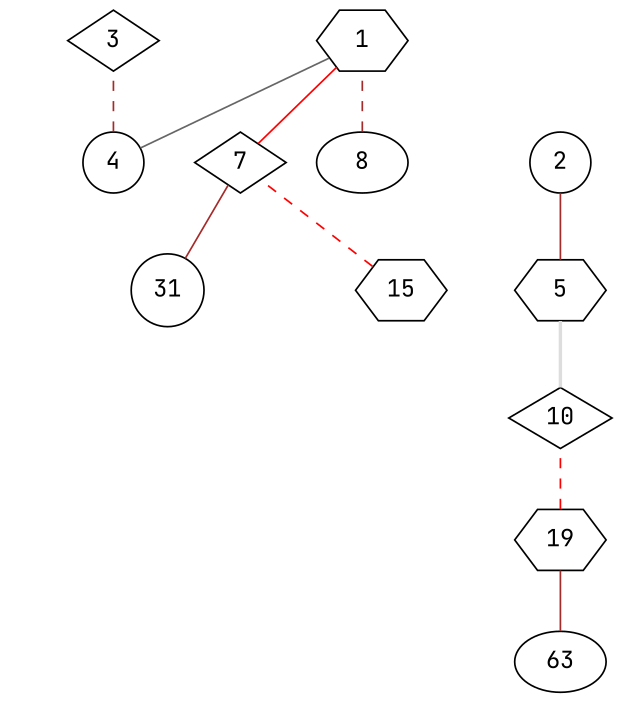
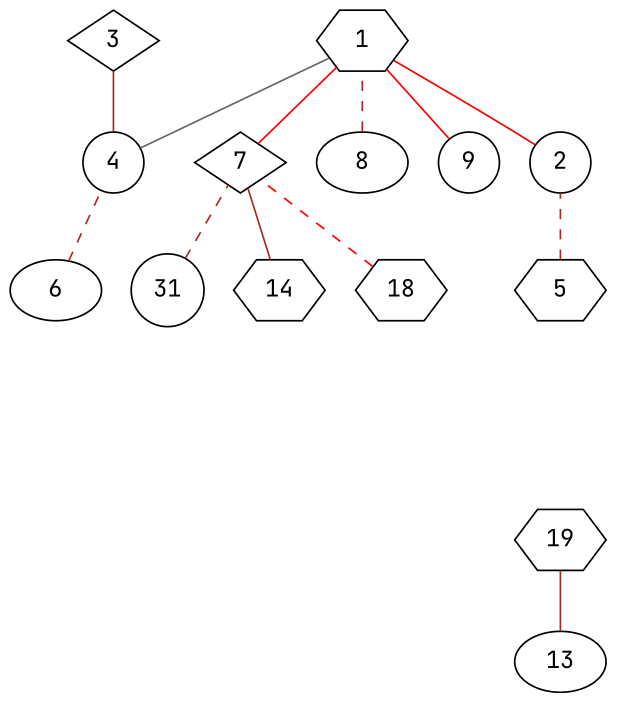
(113, 101) -> (113, 101)
none -> (465, 102)
none -> (469, 163)
(207, 222) -> (207, 222)
(560, 227) -> (560, 227)
none -> (56, 290)
none -> (279, 290)
(401, 290) -> (401, 290)
(560, 418) -> none
(560, 662) -> (560, 662)
